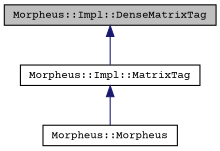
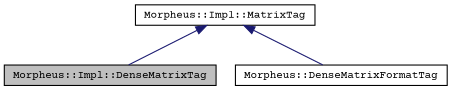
(110, 51) -> (163, 48)
(110, 135) -> (341, 75)
